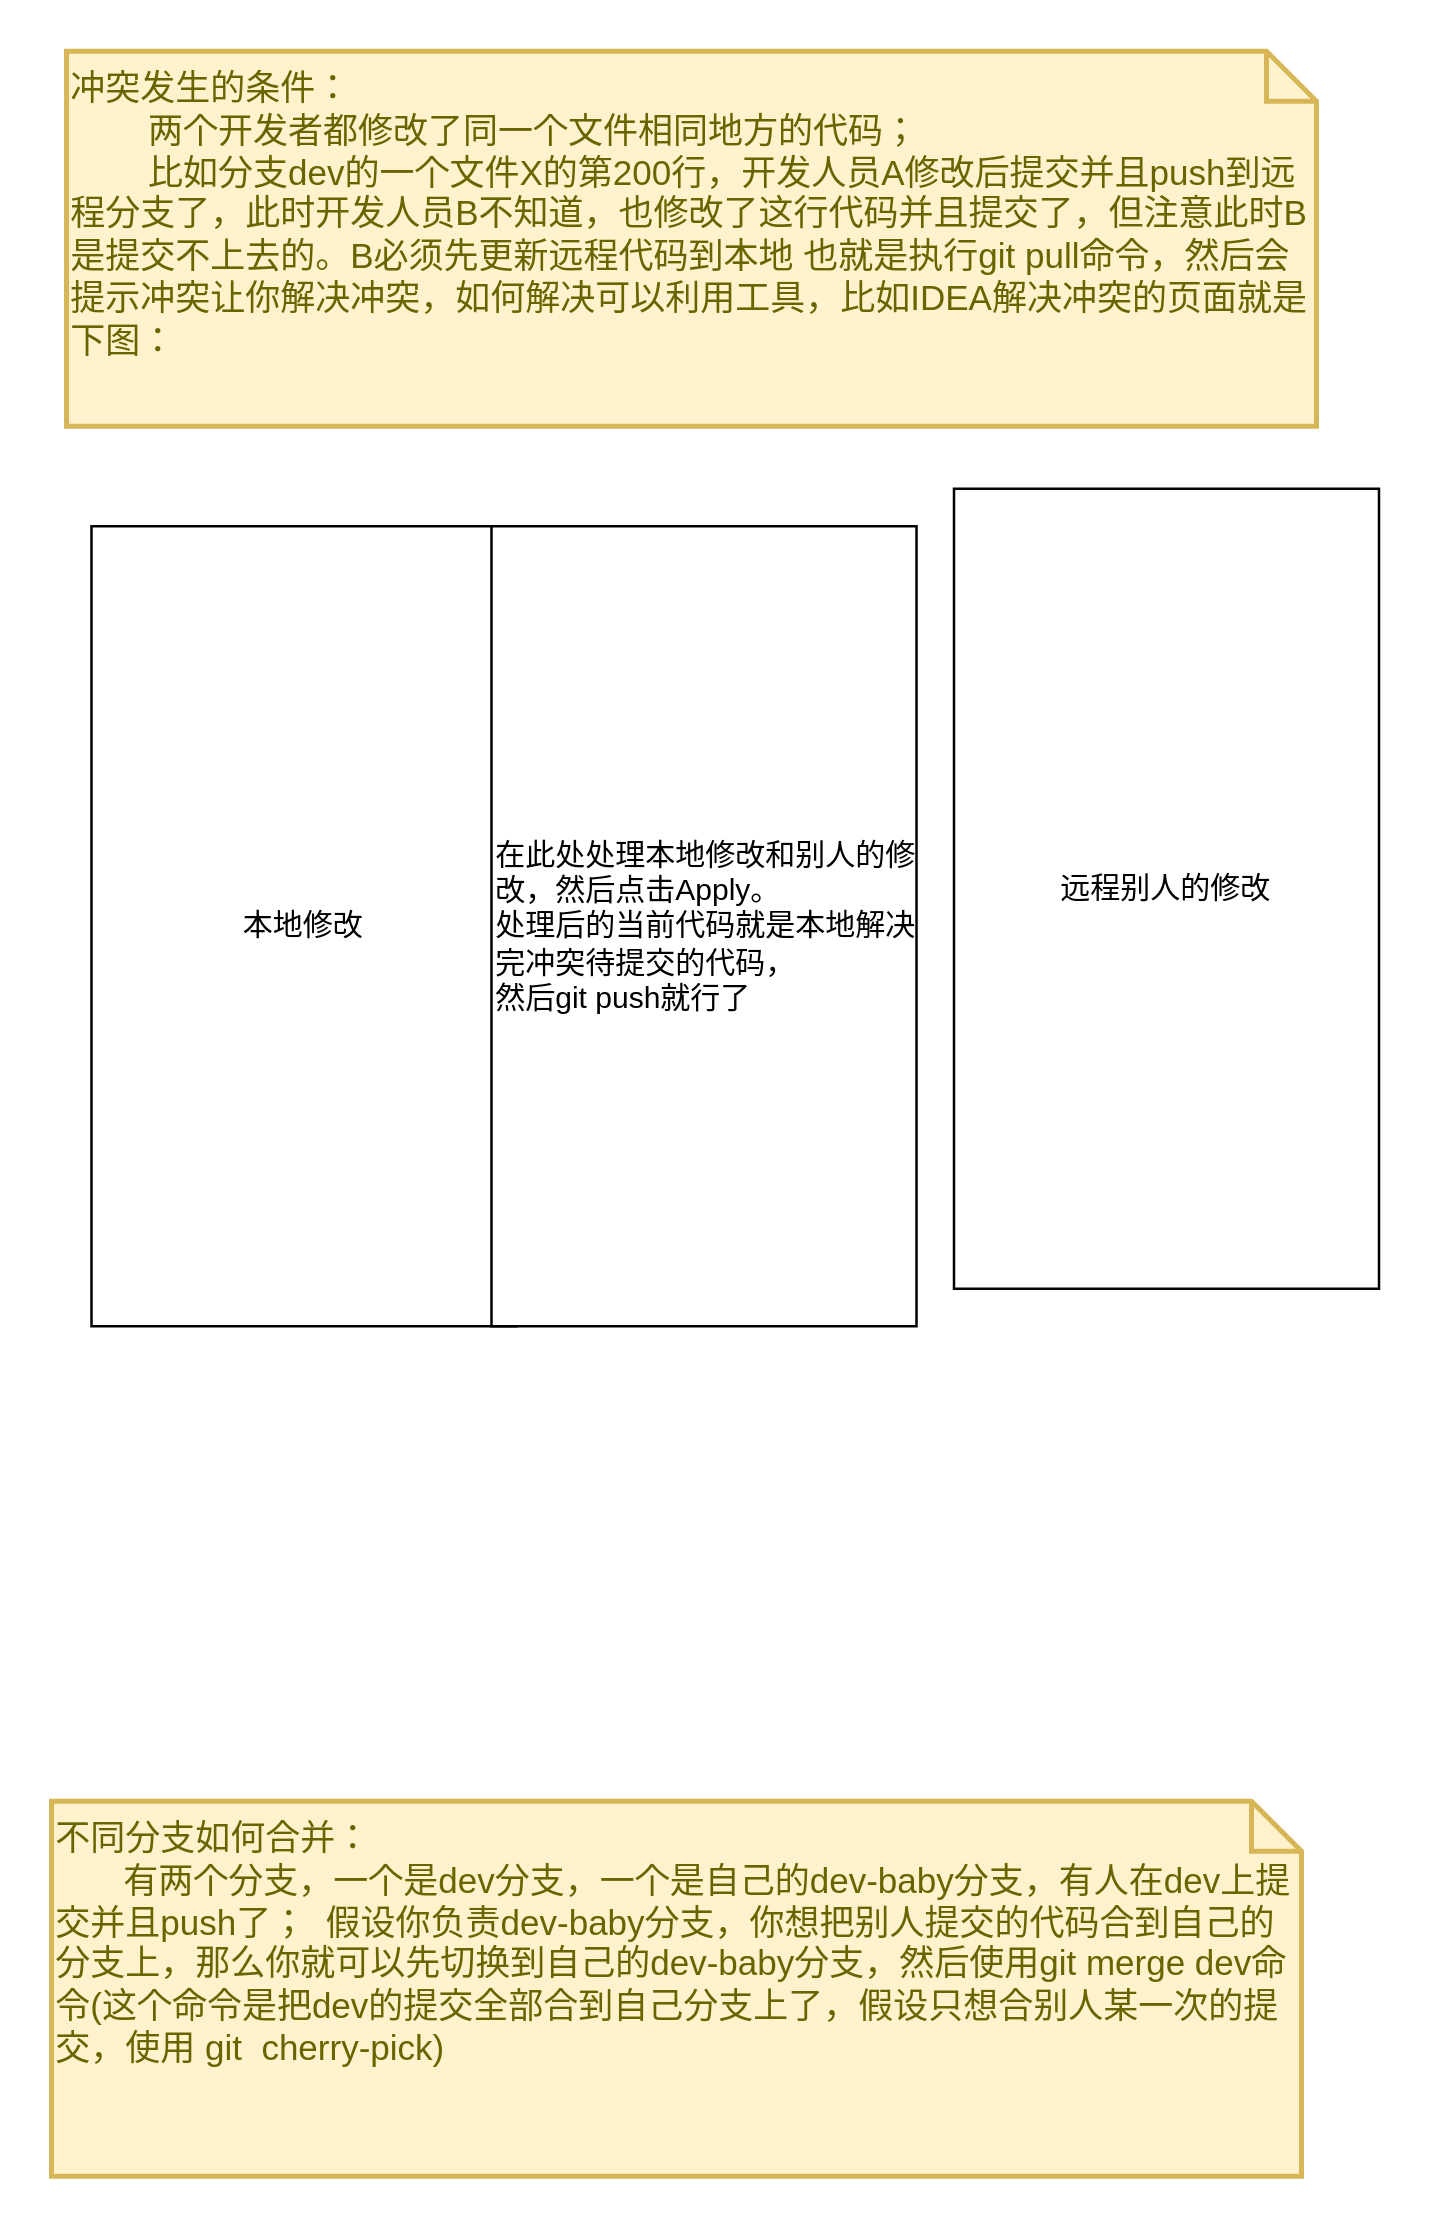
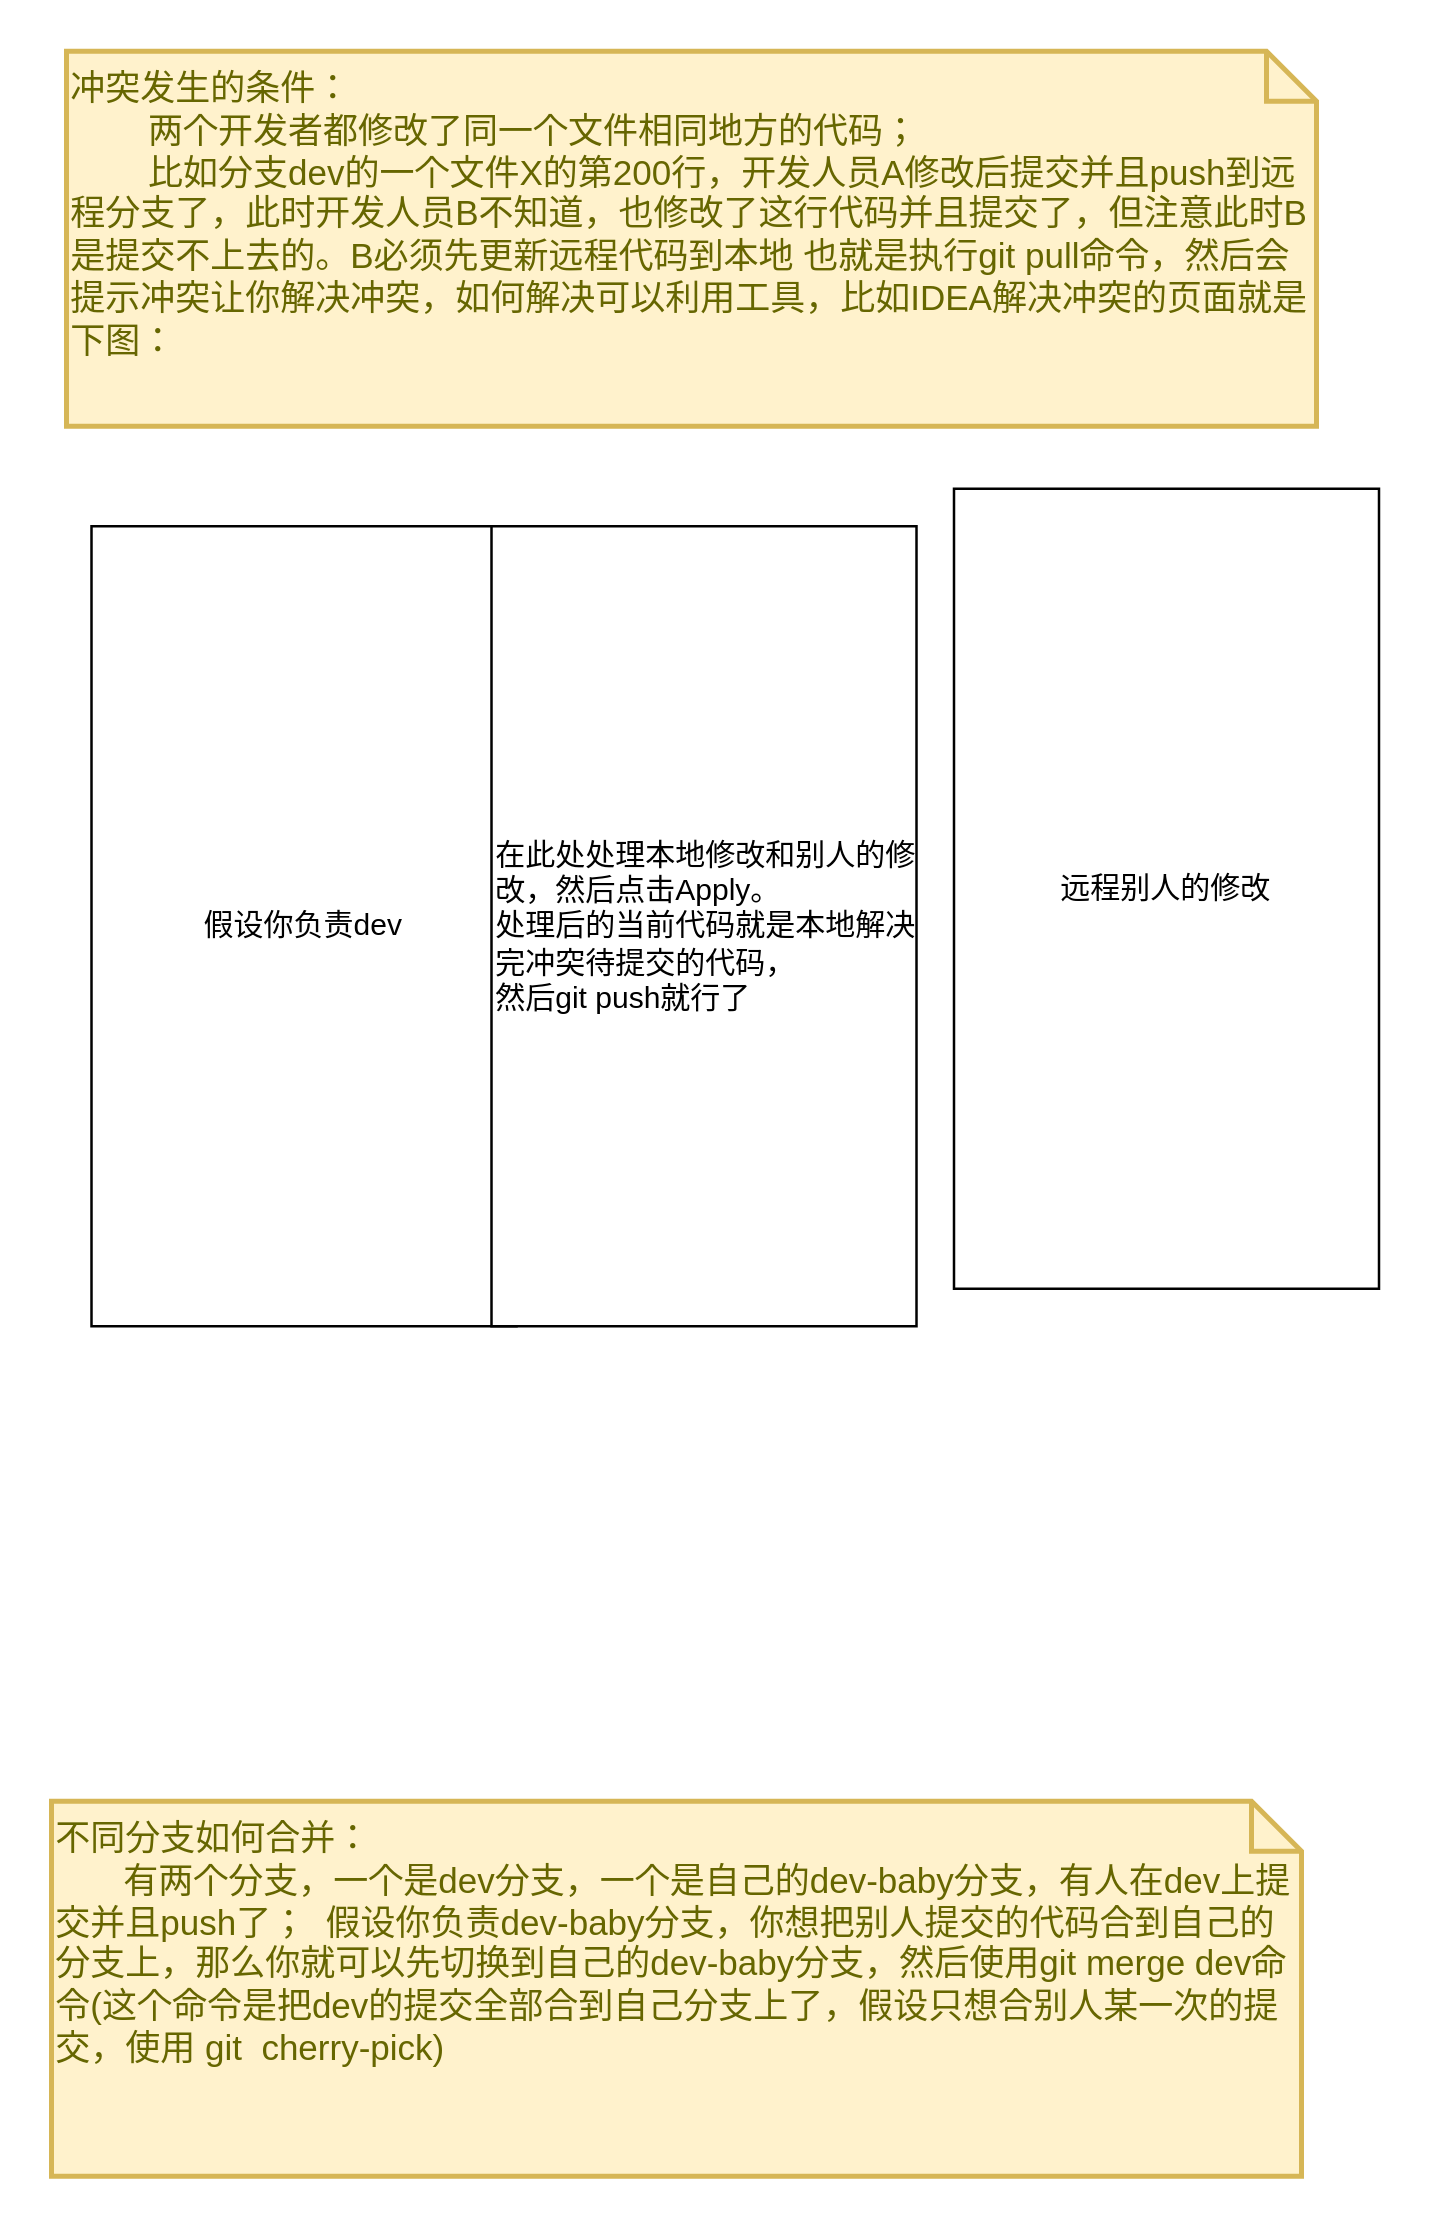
(304, 926) -> (304, 926)
